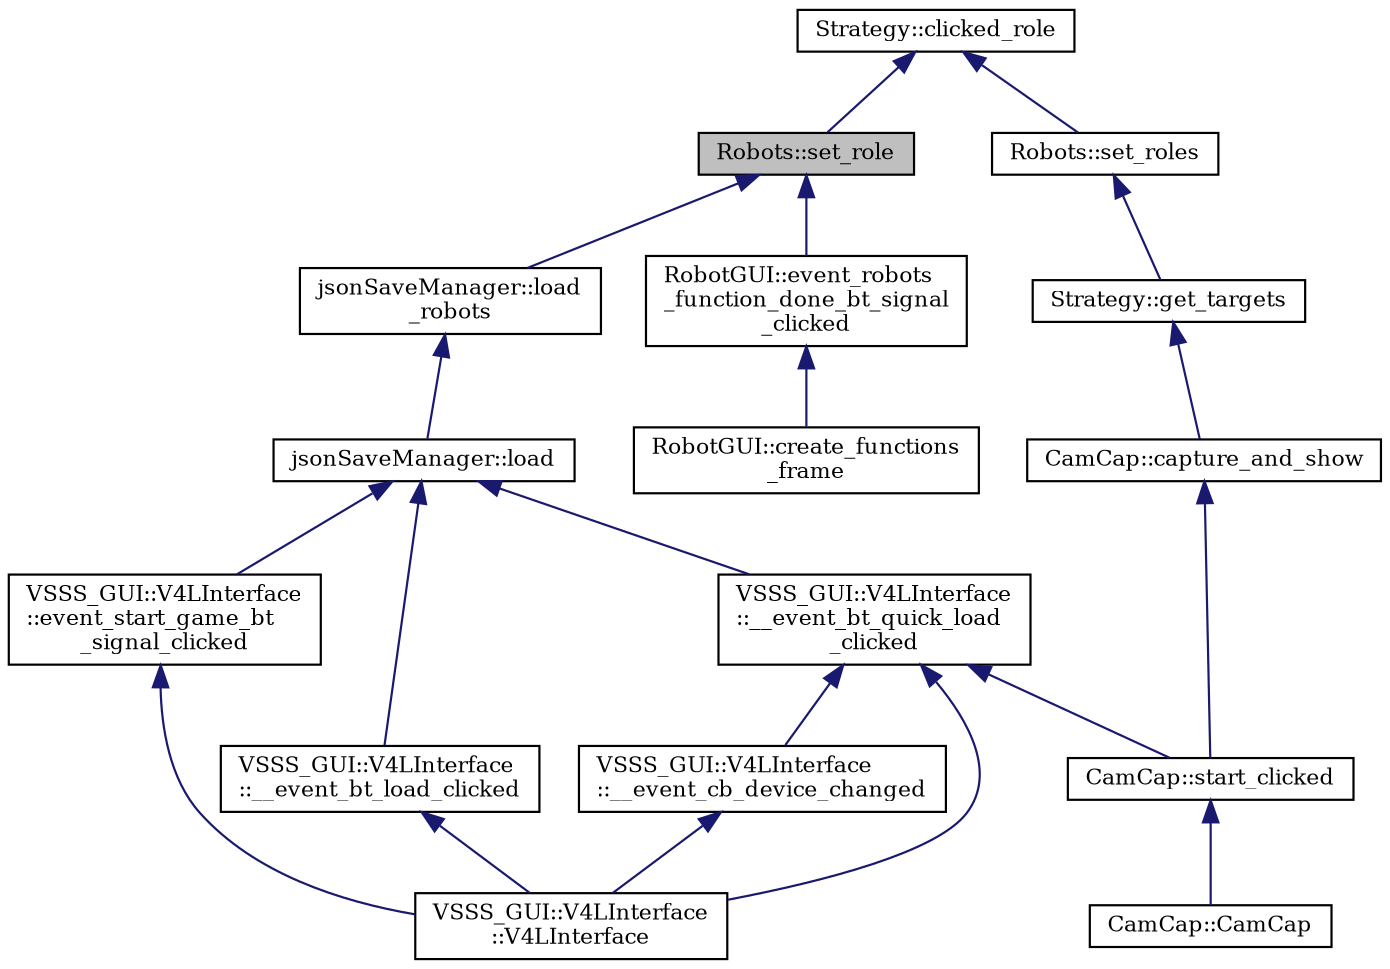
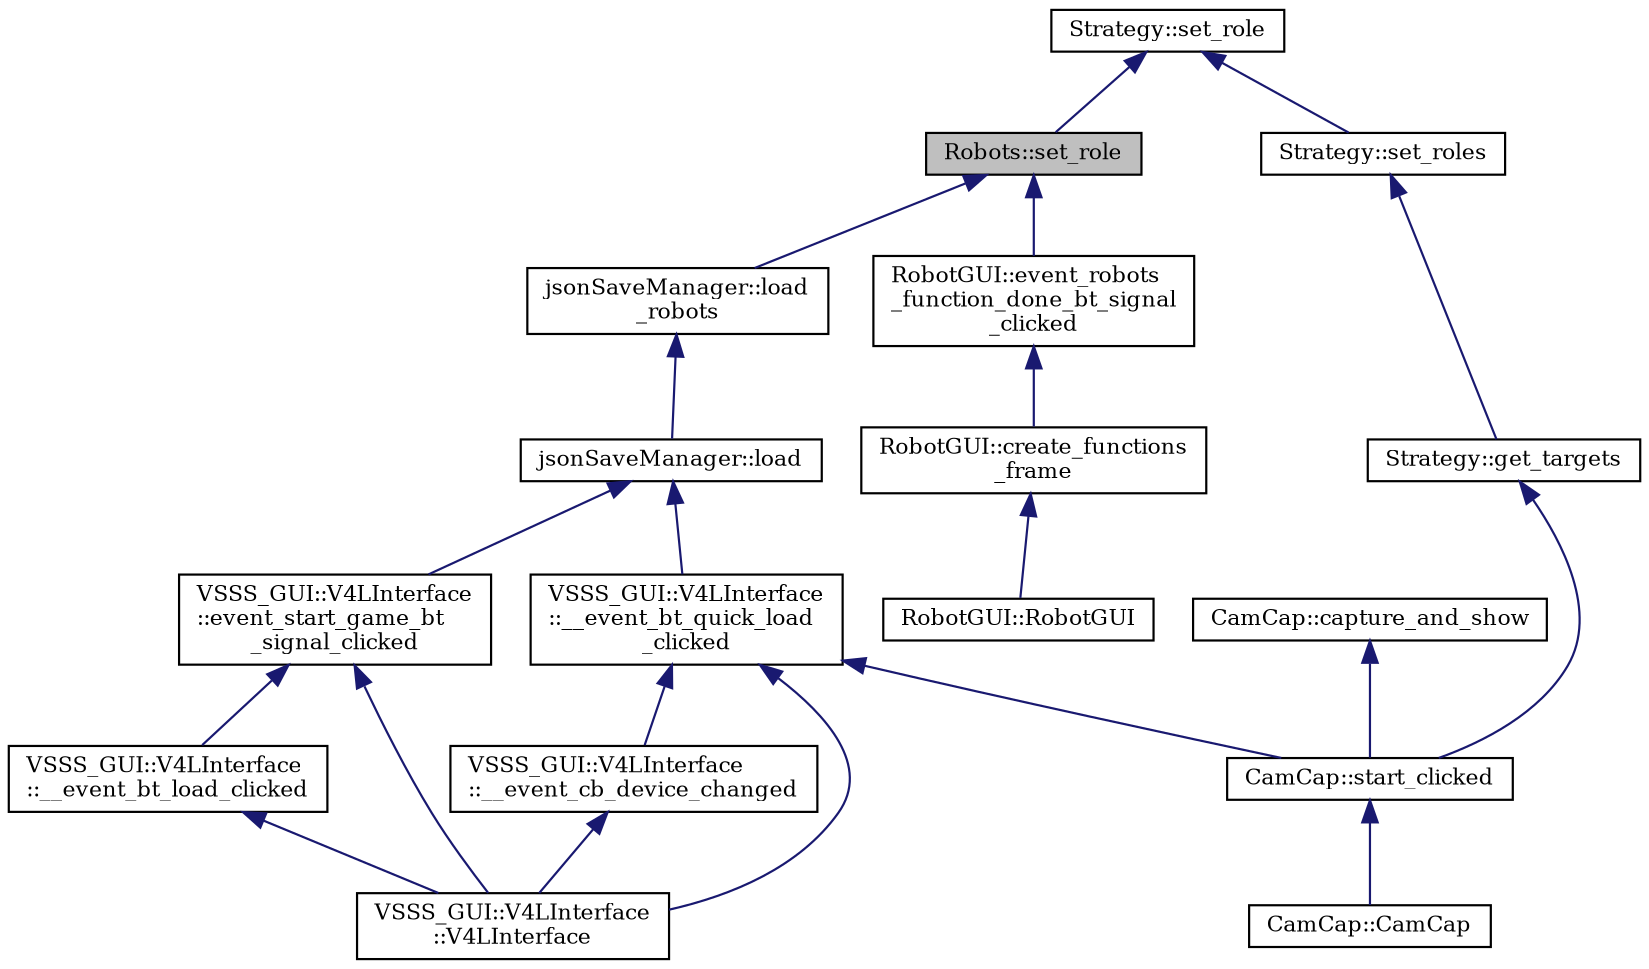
(936, 31) -> (1168, 31)
(1105, 154) -> (1383, 154)
(1189, 392) -> (1571, 658)
none -> (1018, 620)
(401, 624) -> (237, 713)
